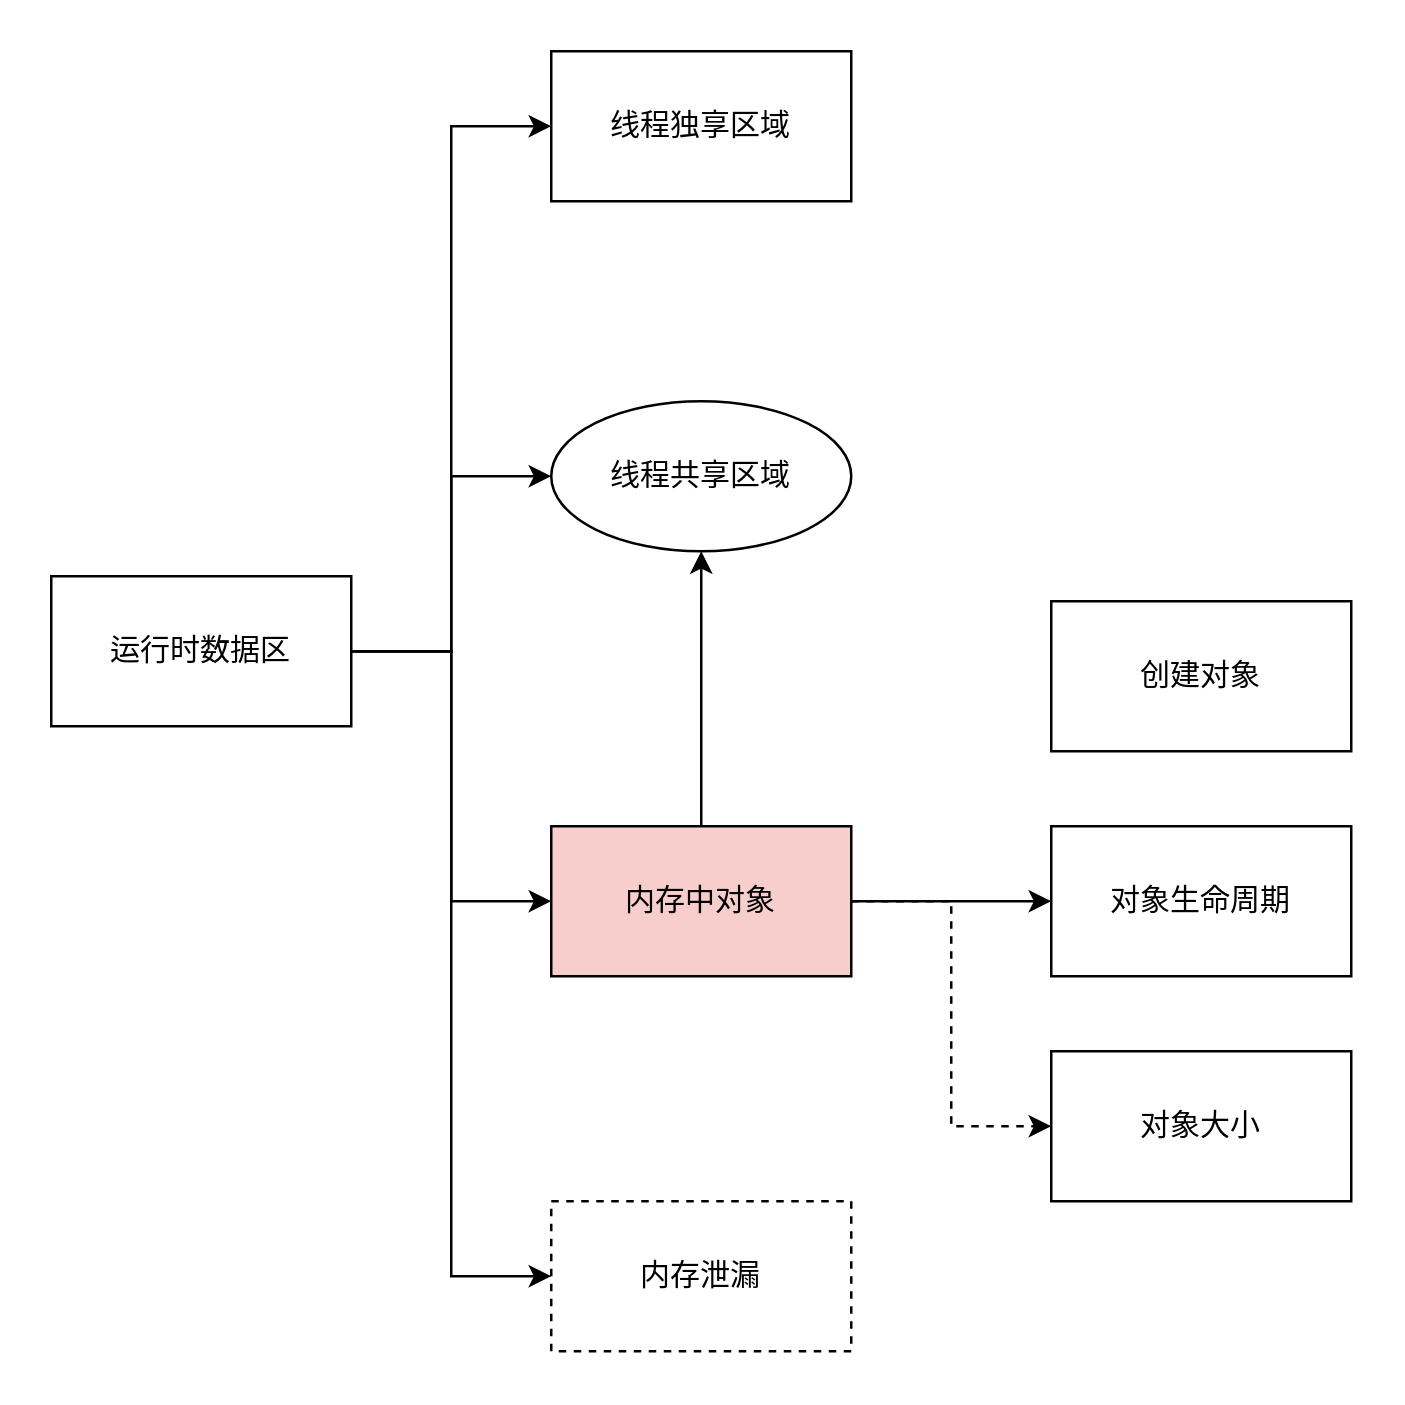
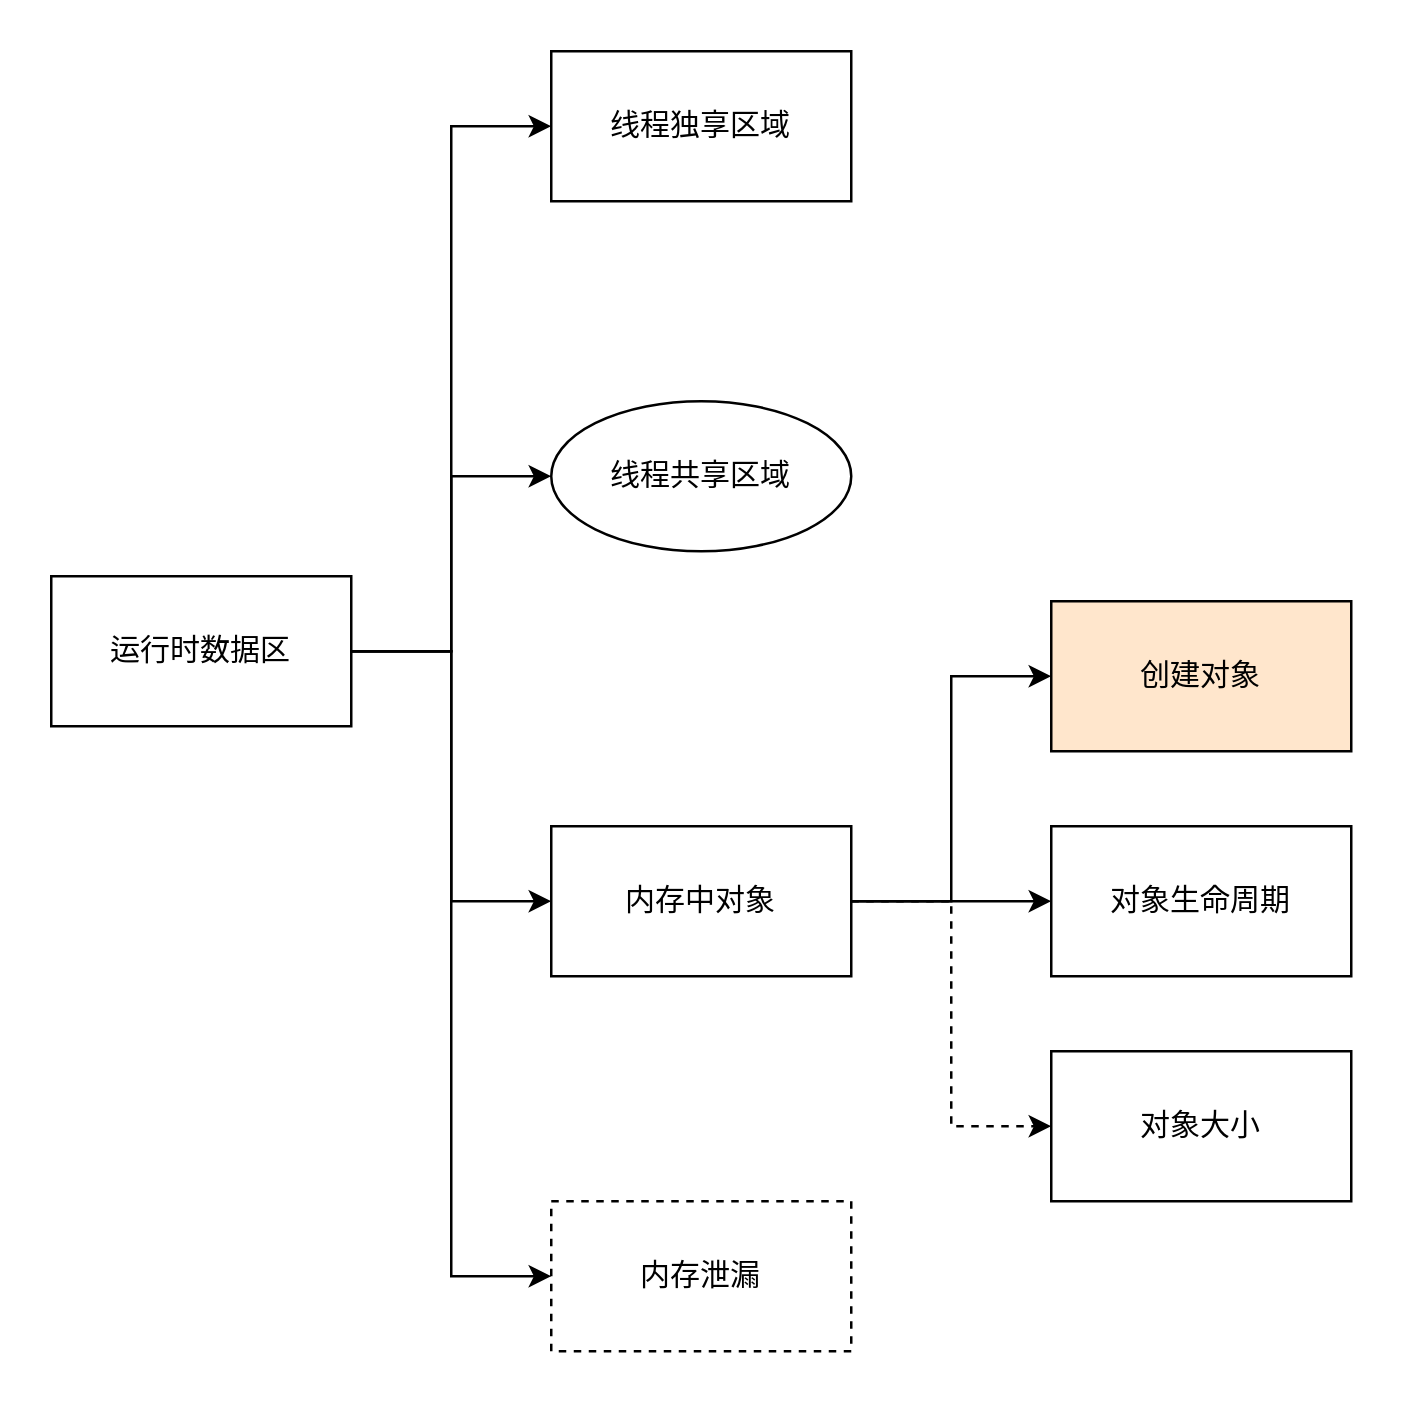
(1201, 676) -> (1201, 676)
(701, 697) -> (951, 745)
(701, 901) -> (701, 901)
